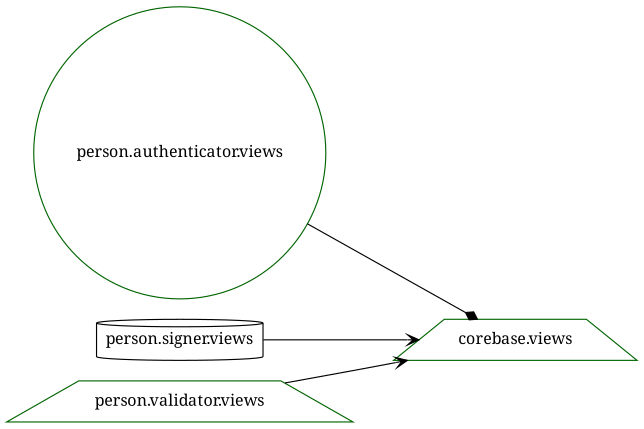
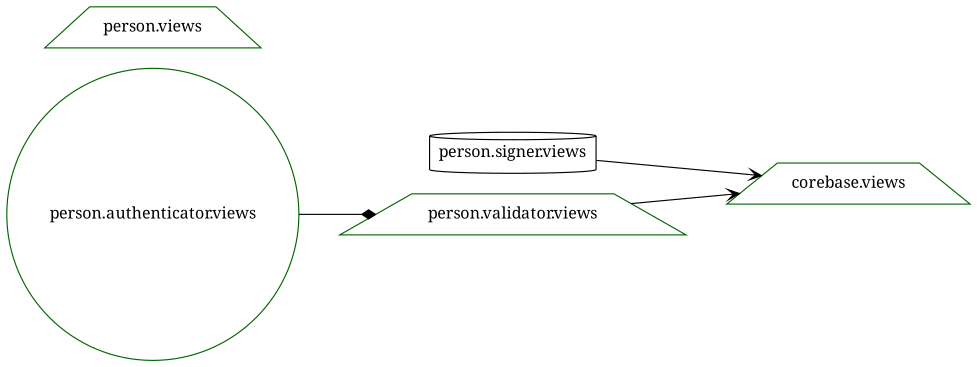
none -> (153, 27)
(386, 268) -> (330, 214)
